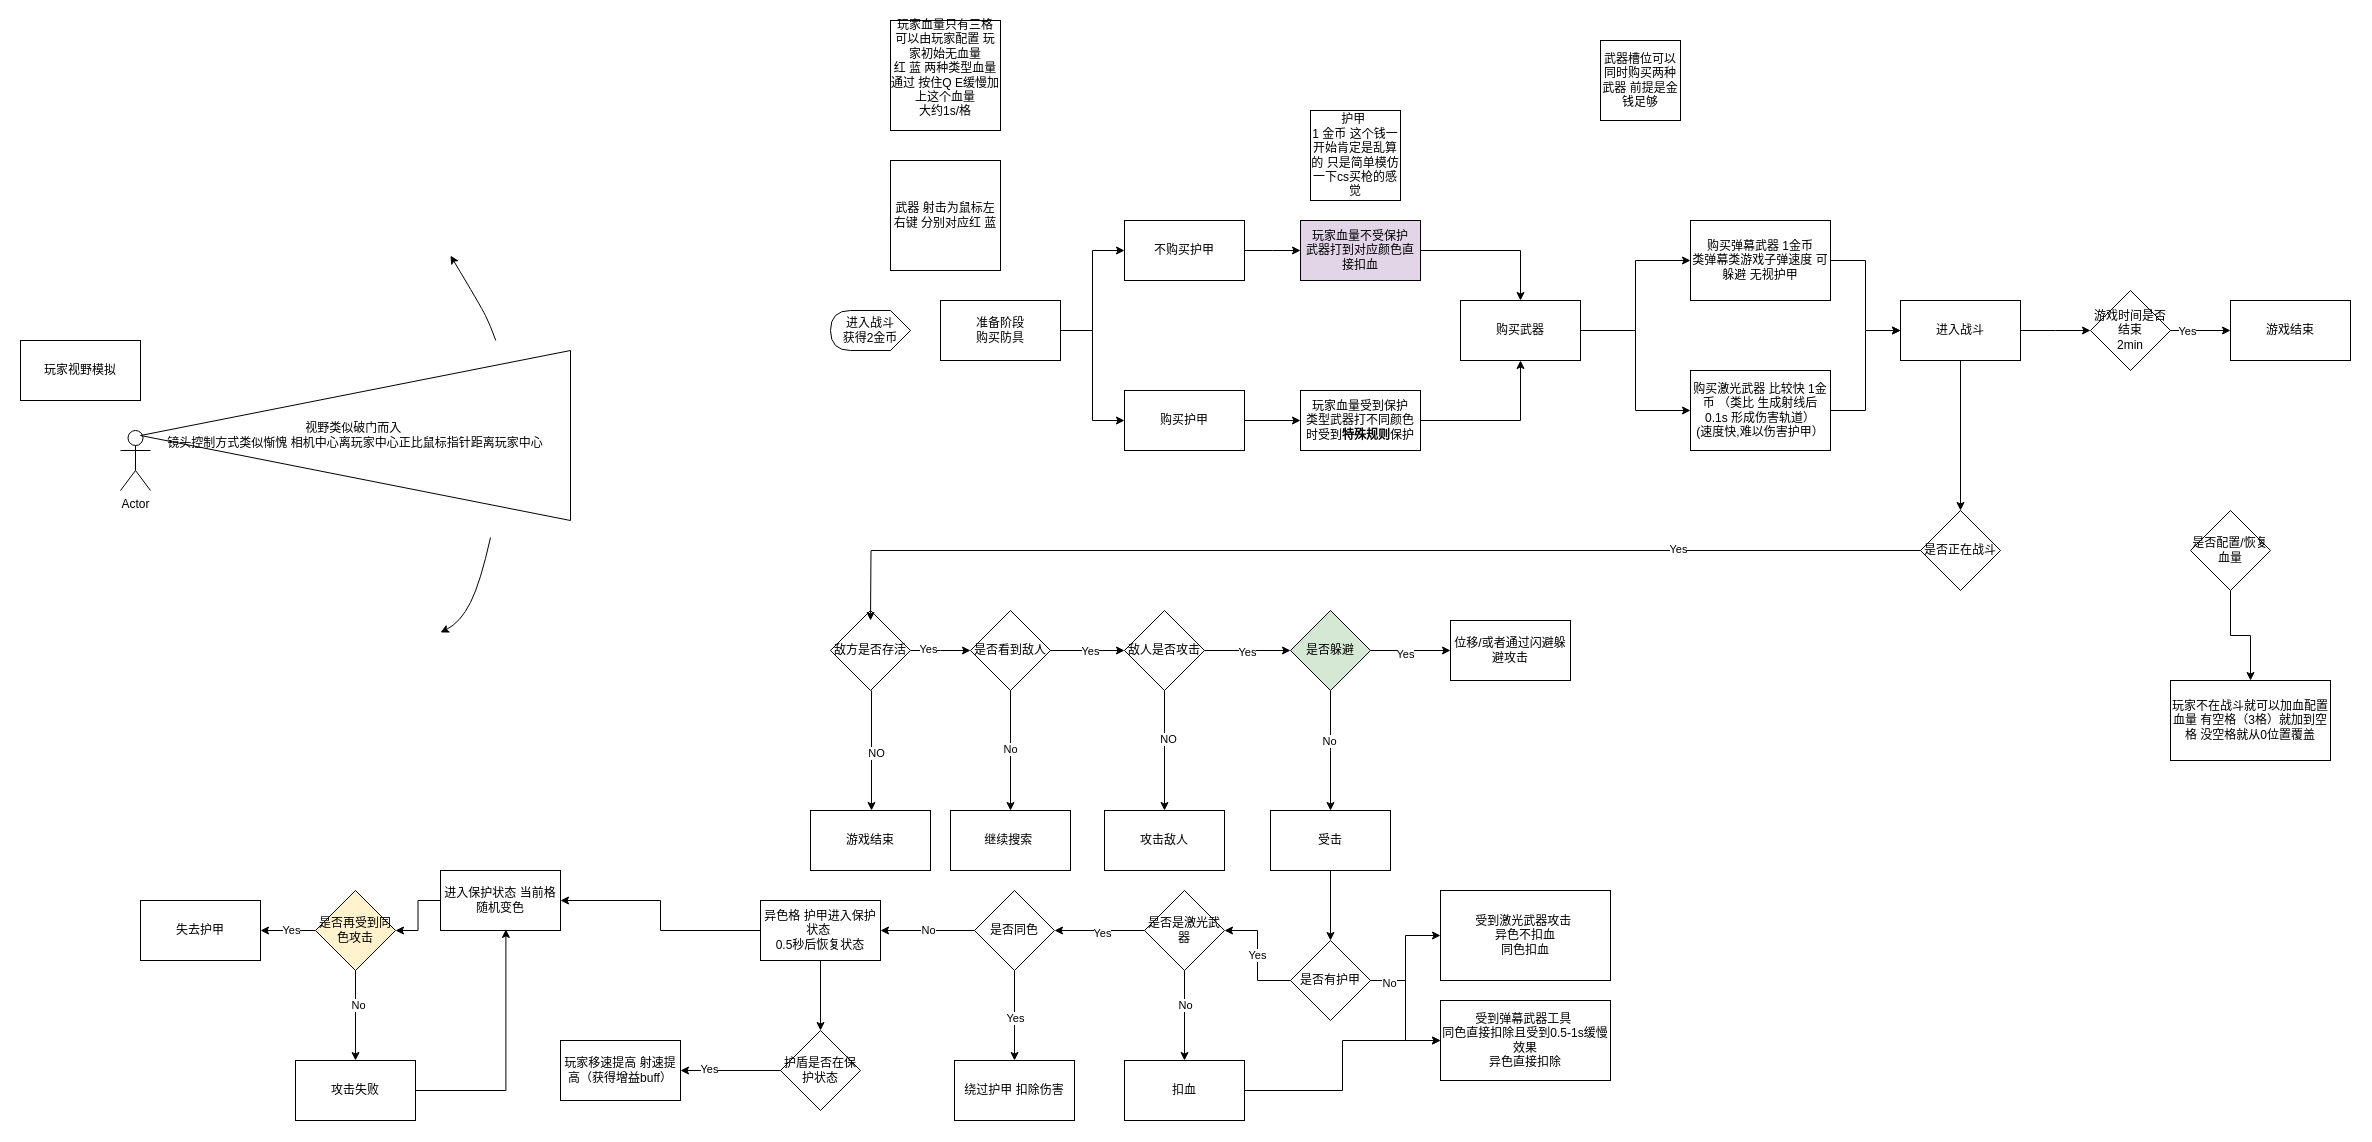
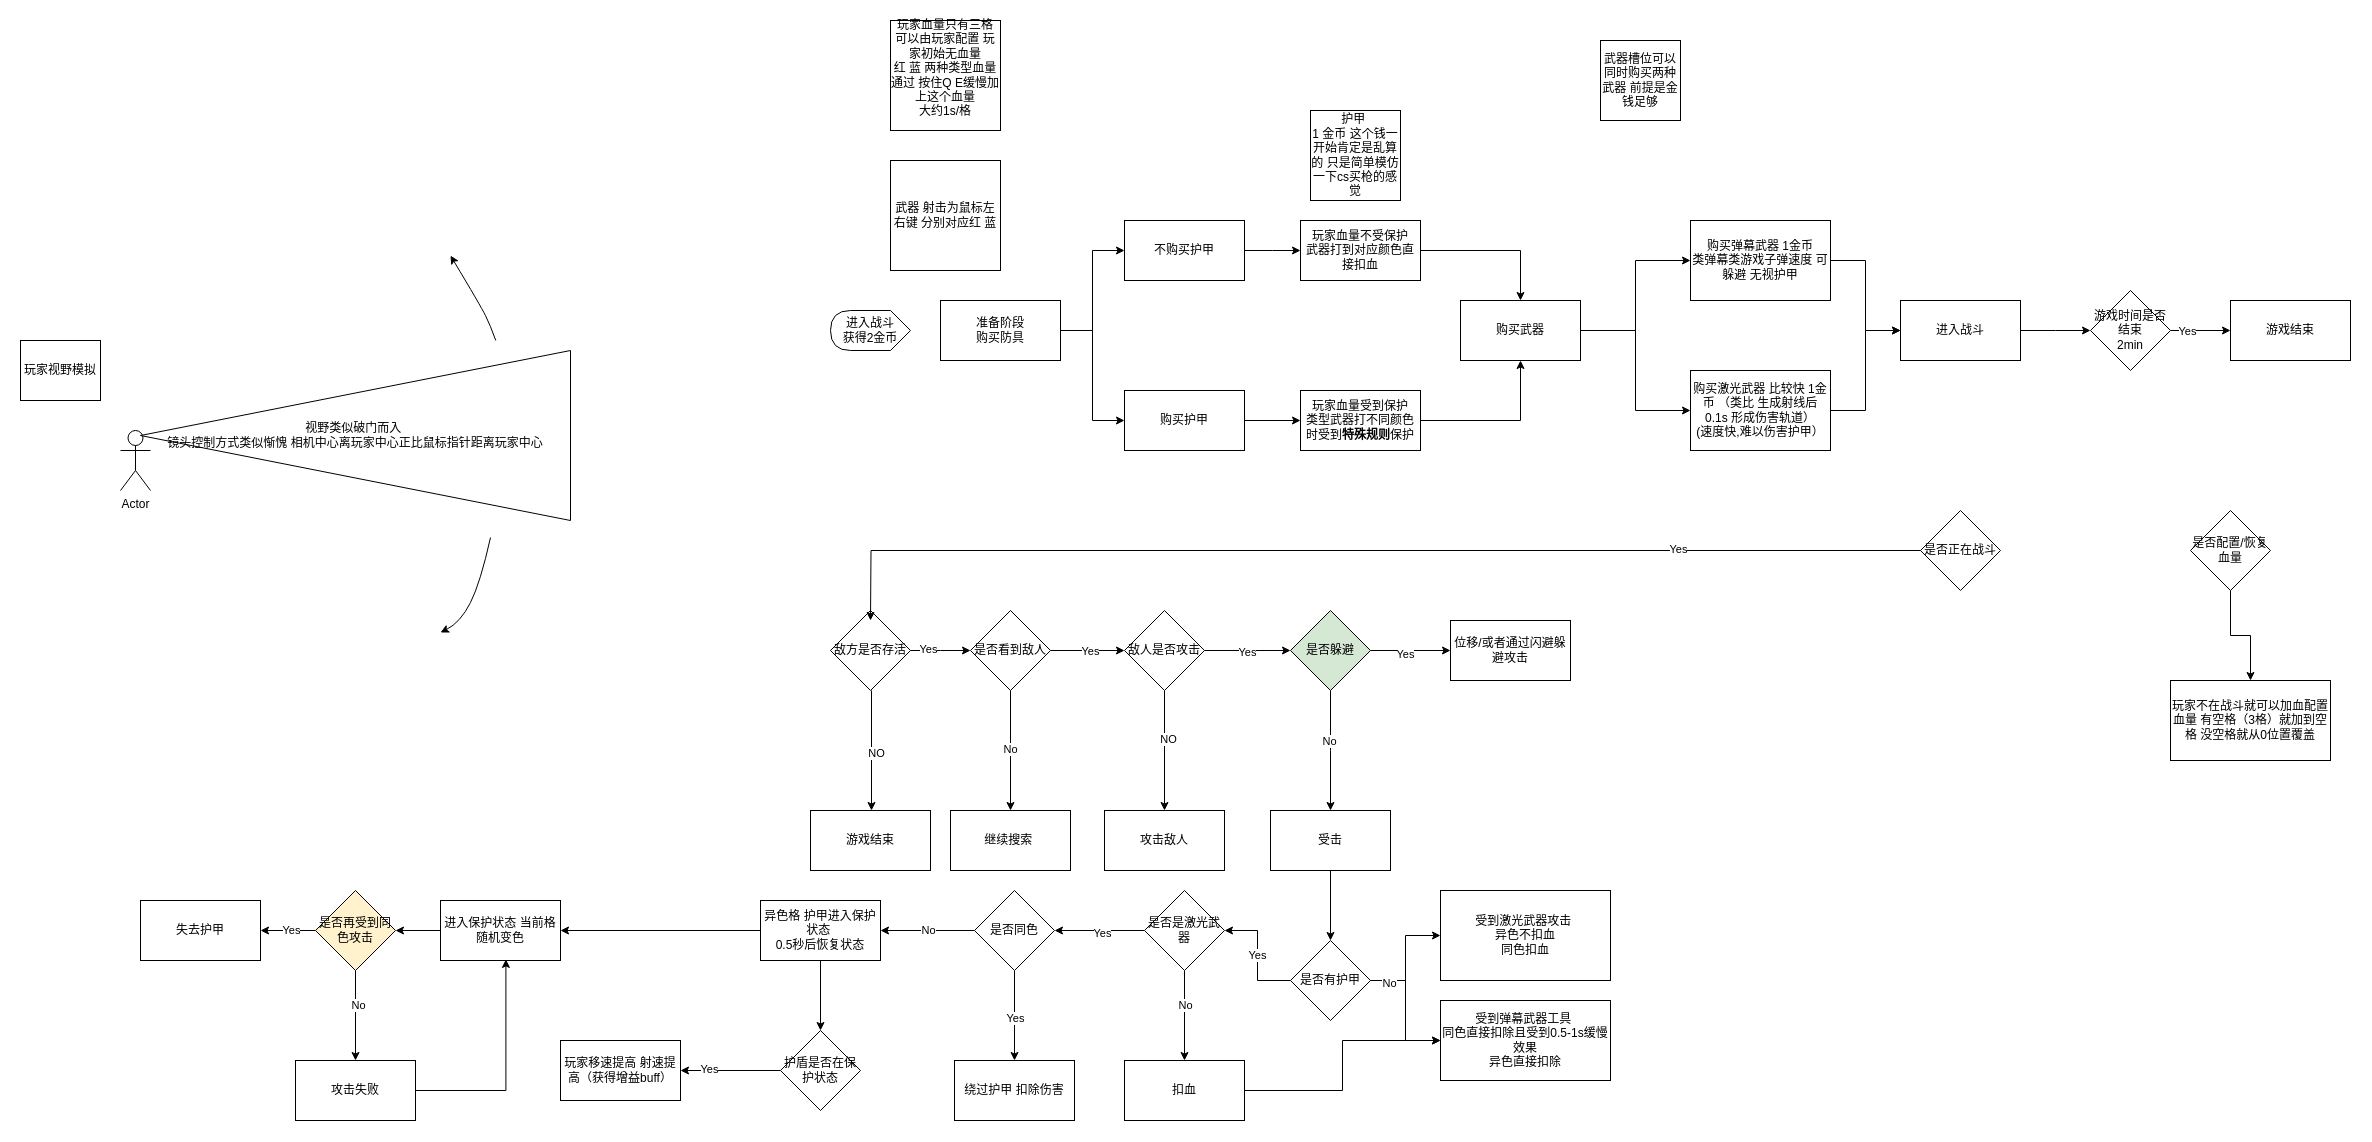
(1361, 251) -> (1361, 251)
(81, 371) -> (61, 371)
(1961, 432) -> none
(501, 901) -> (501, 931)
